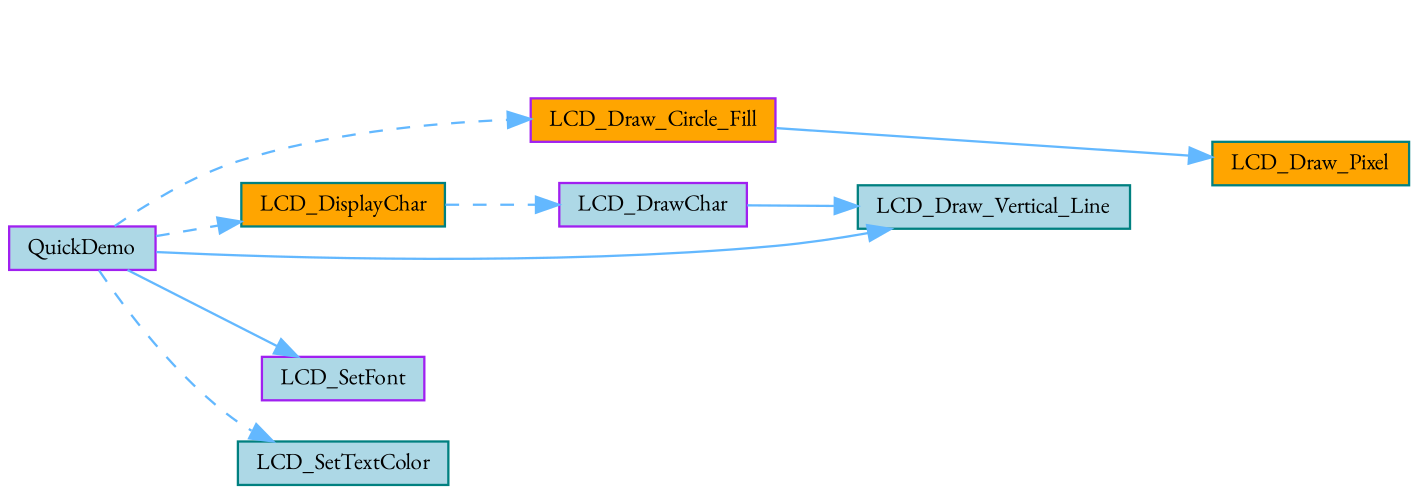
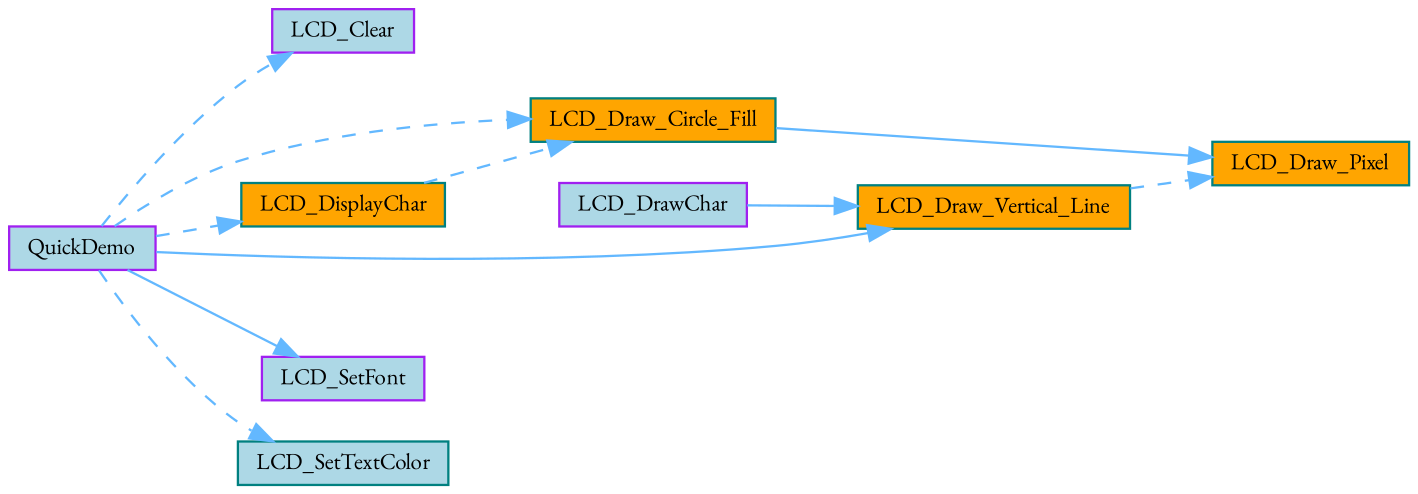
none -> (343, 31)
(653, 120) -> (653, 120)
none -> (1160, 184)
(490, 205) -> (486, 166)
(994, 207) -> (994, 207)
